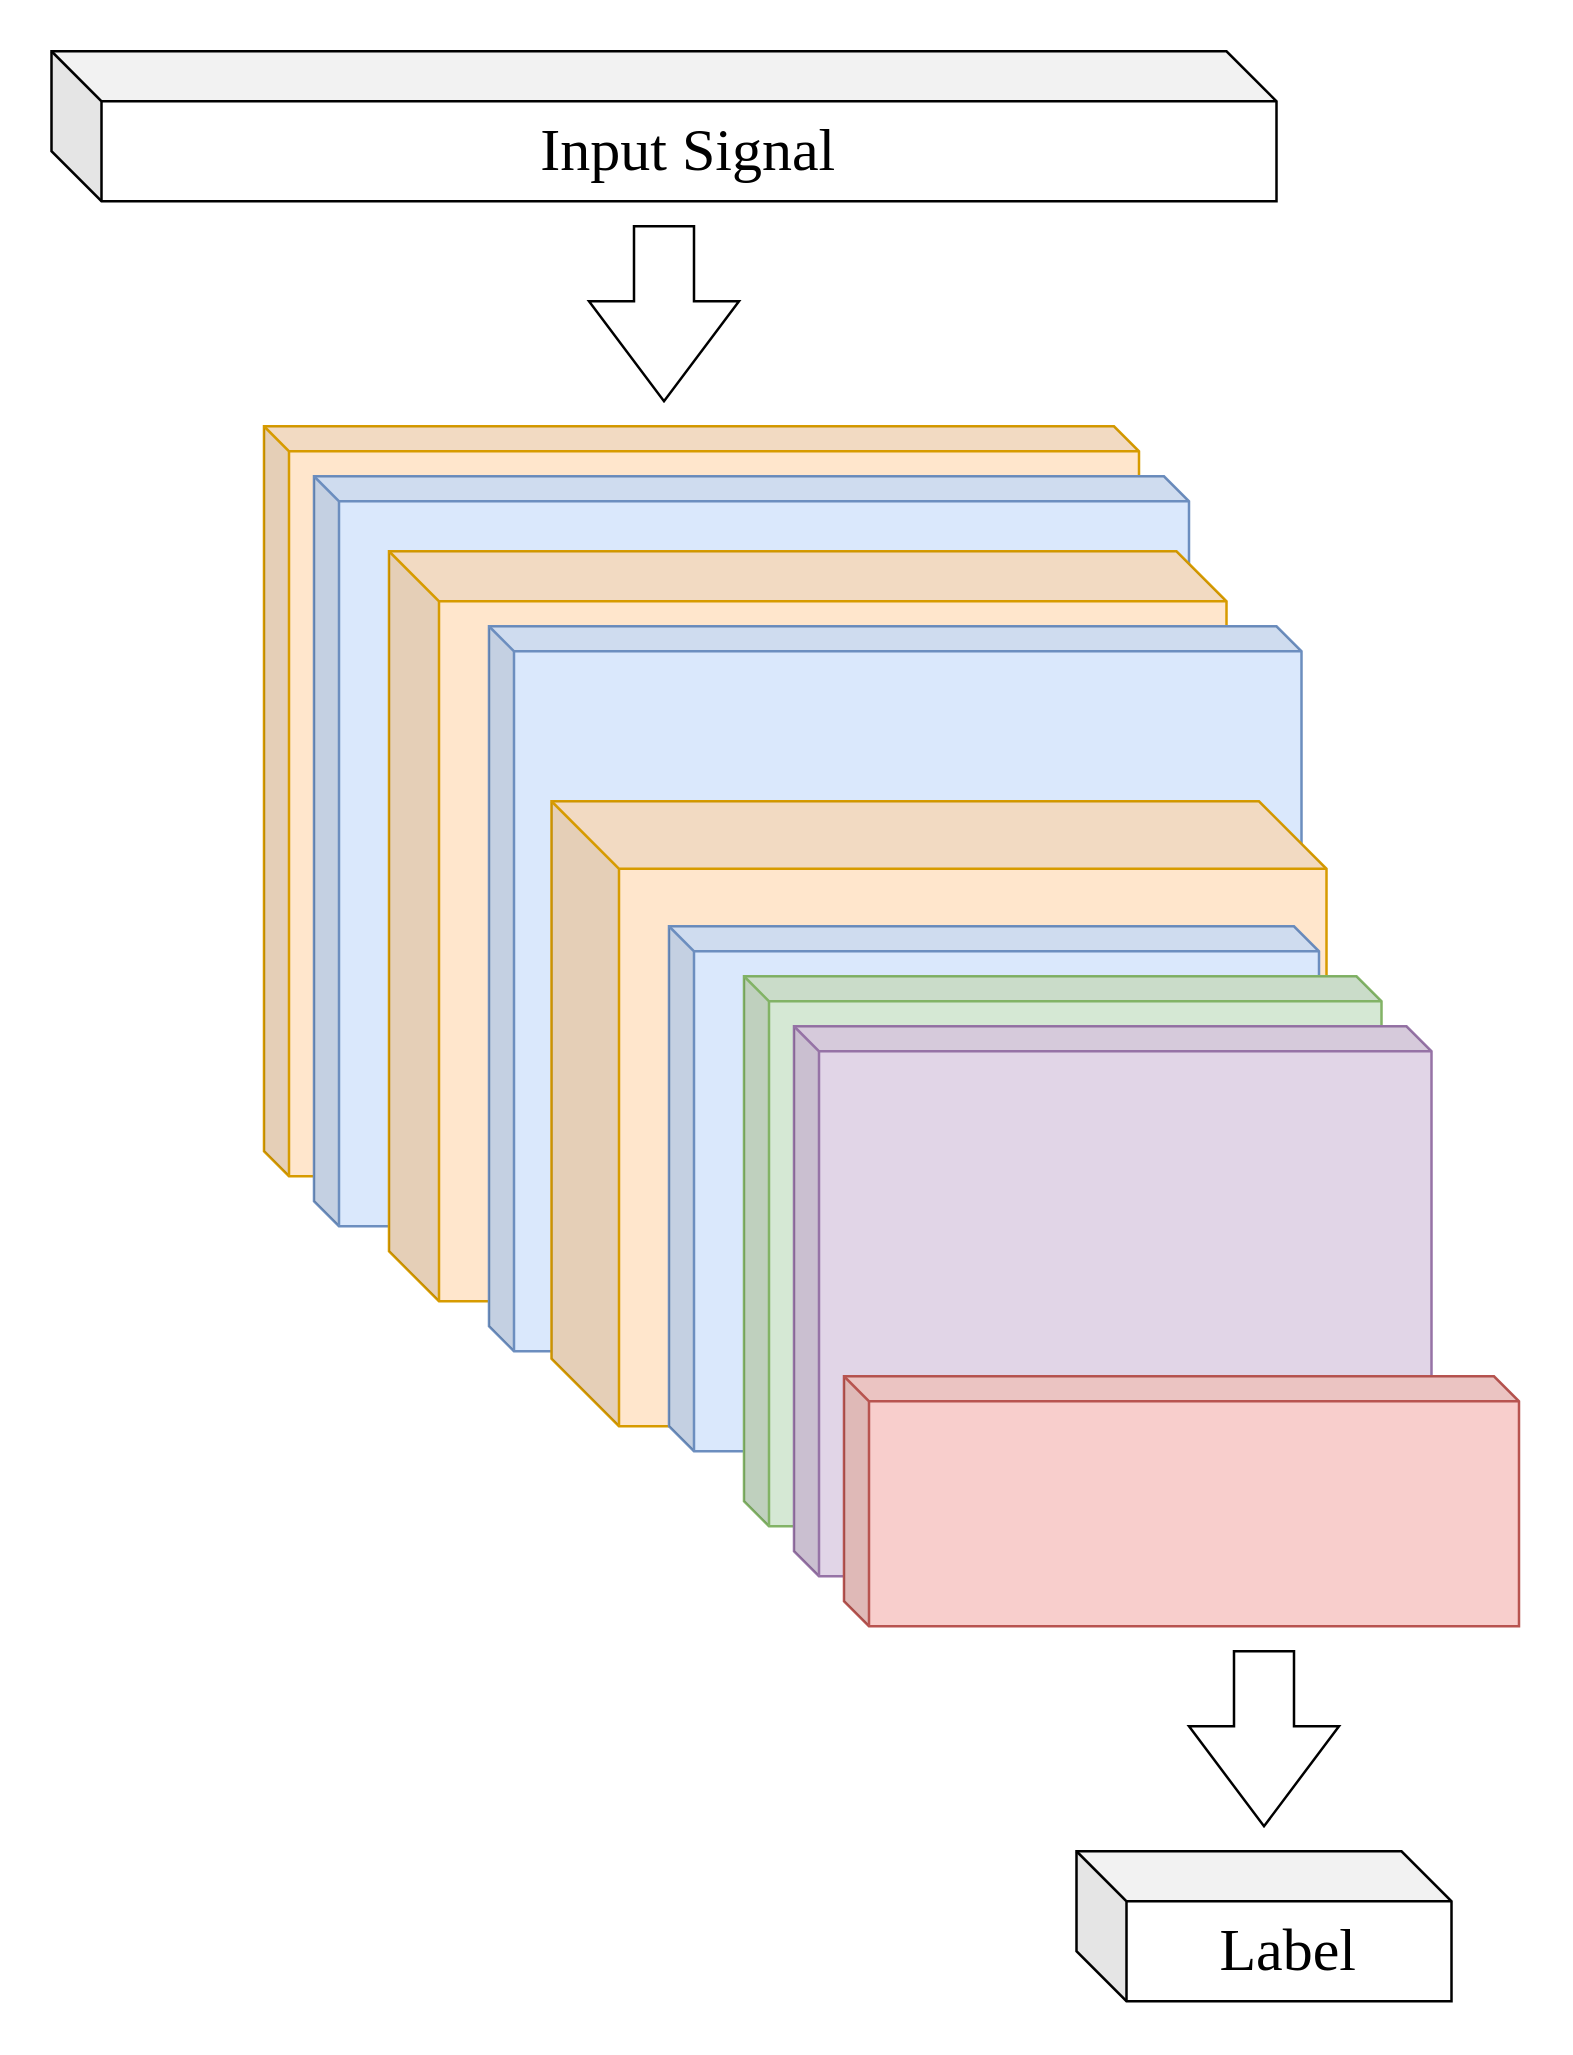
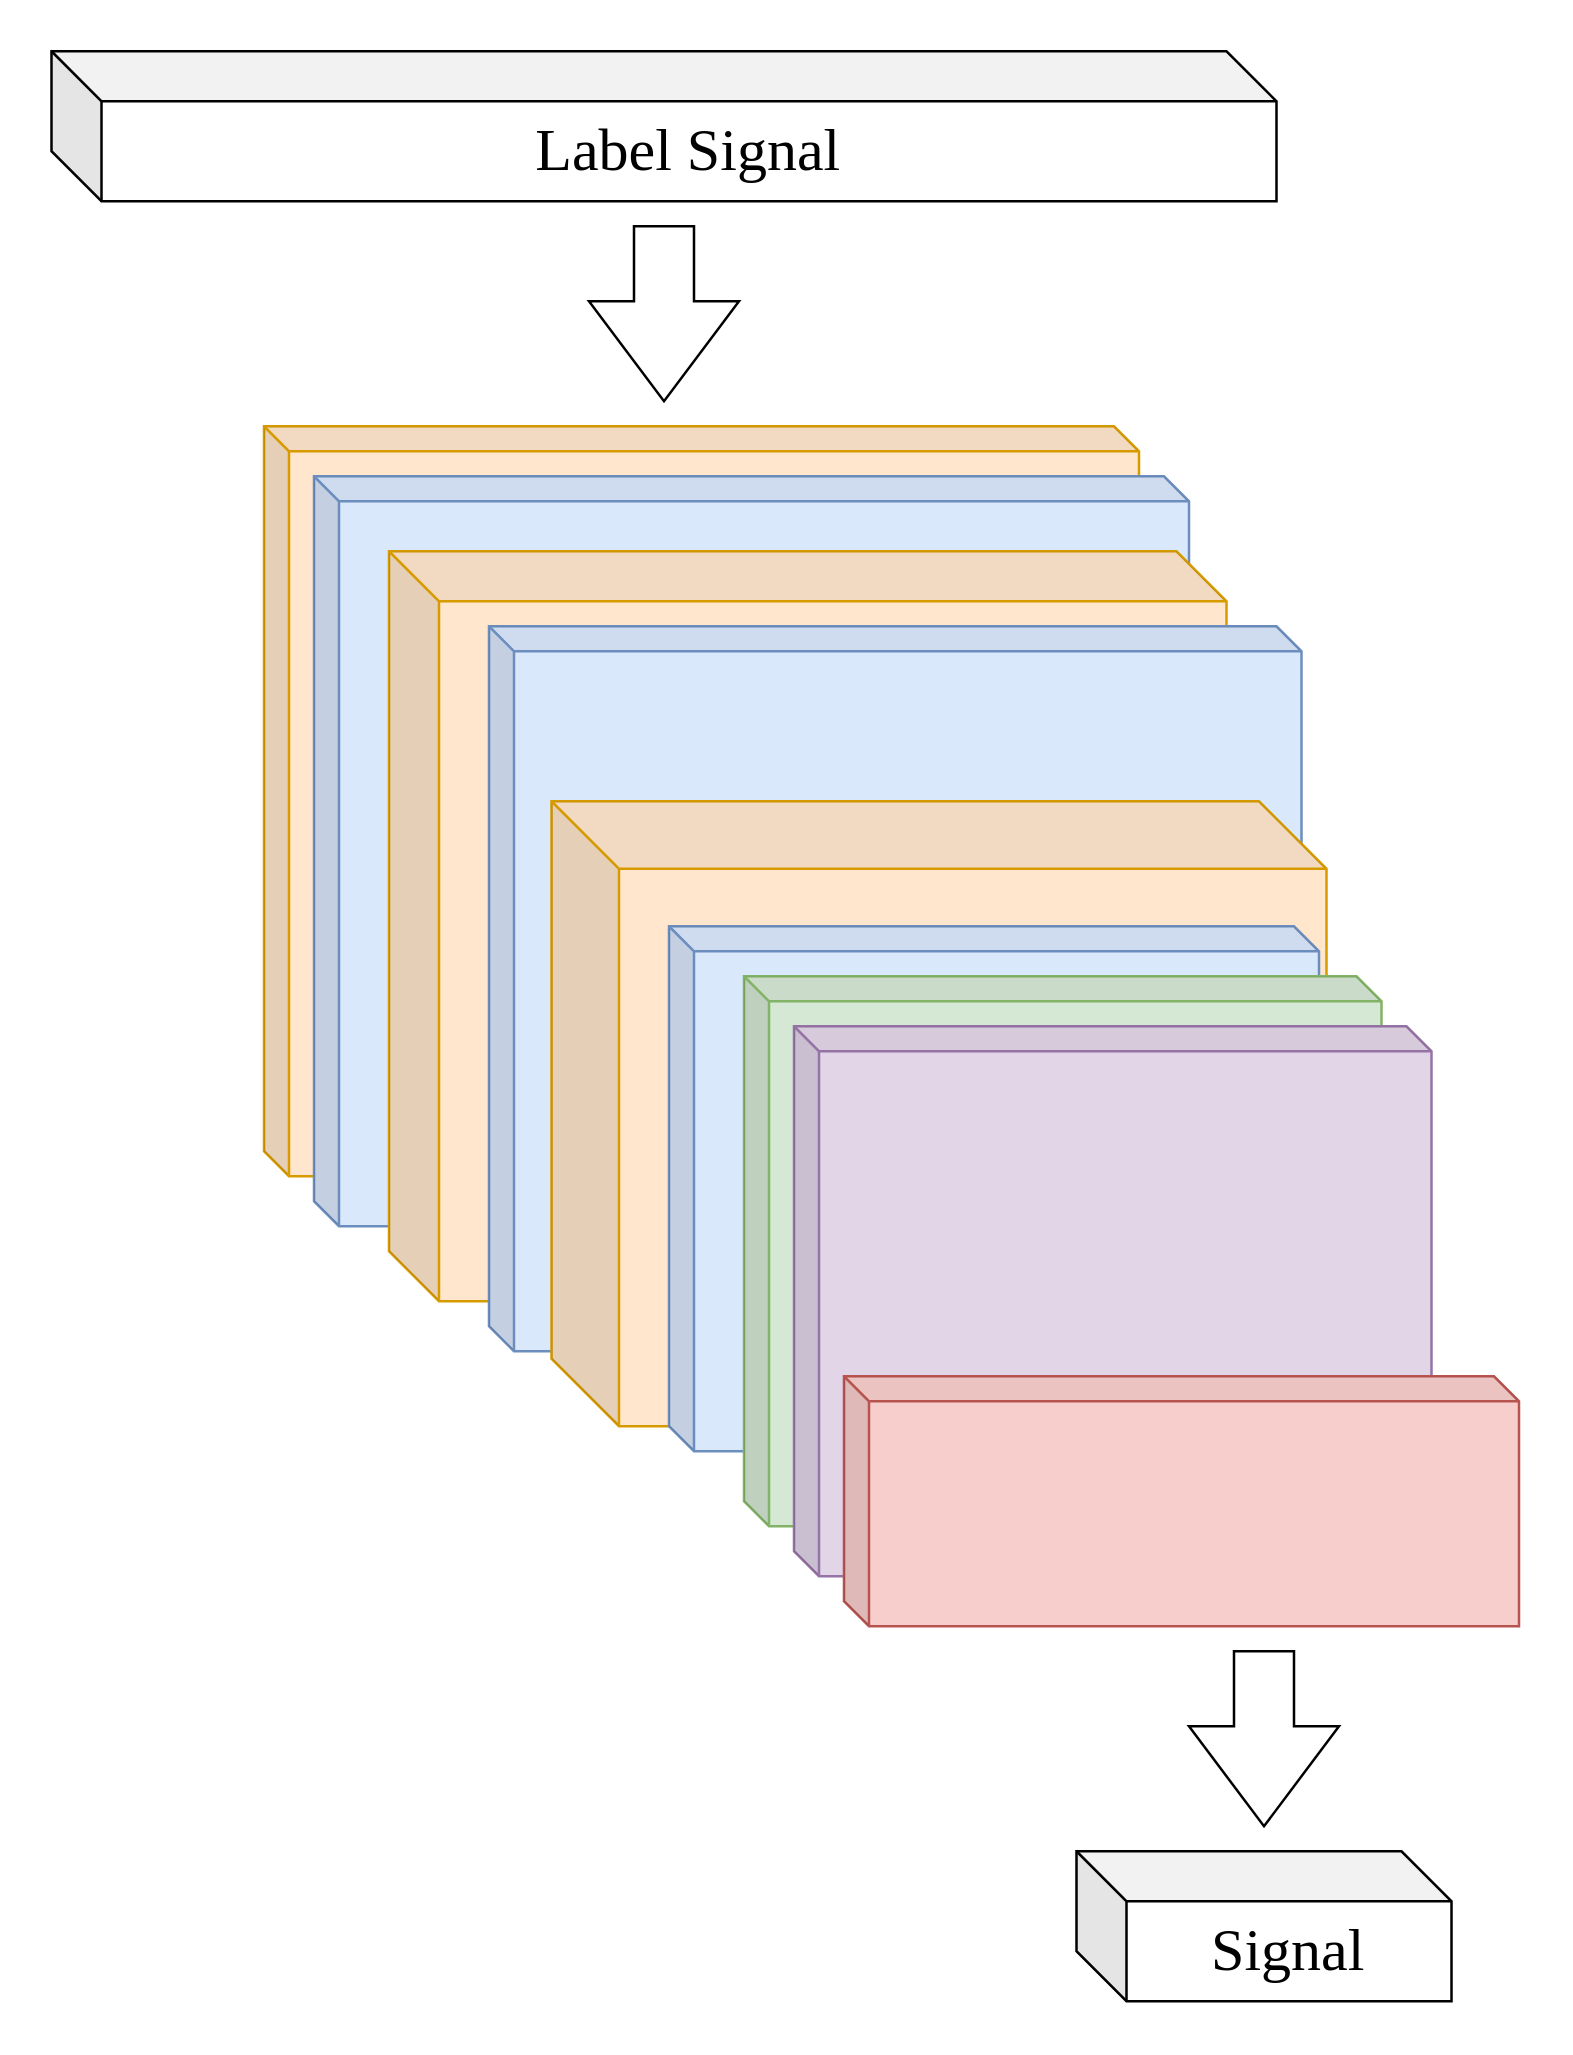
(689, 151) -> (689, 151)
(1289, 1951) -> (1289, 1951)
